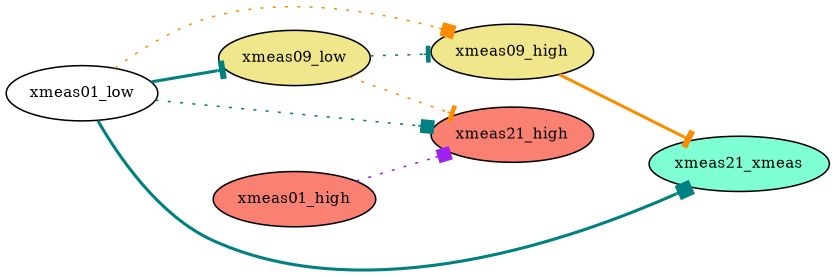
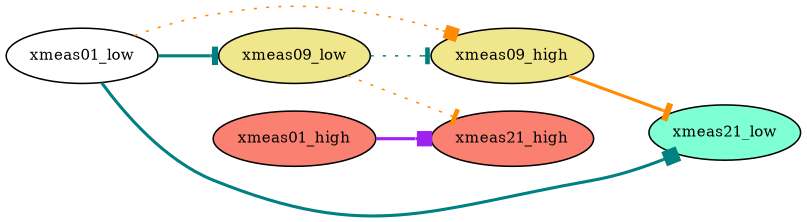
(287, 113) -> none
(739, 164) -> (725, 133)
(396, 169) -> (396, 139)
